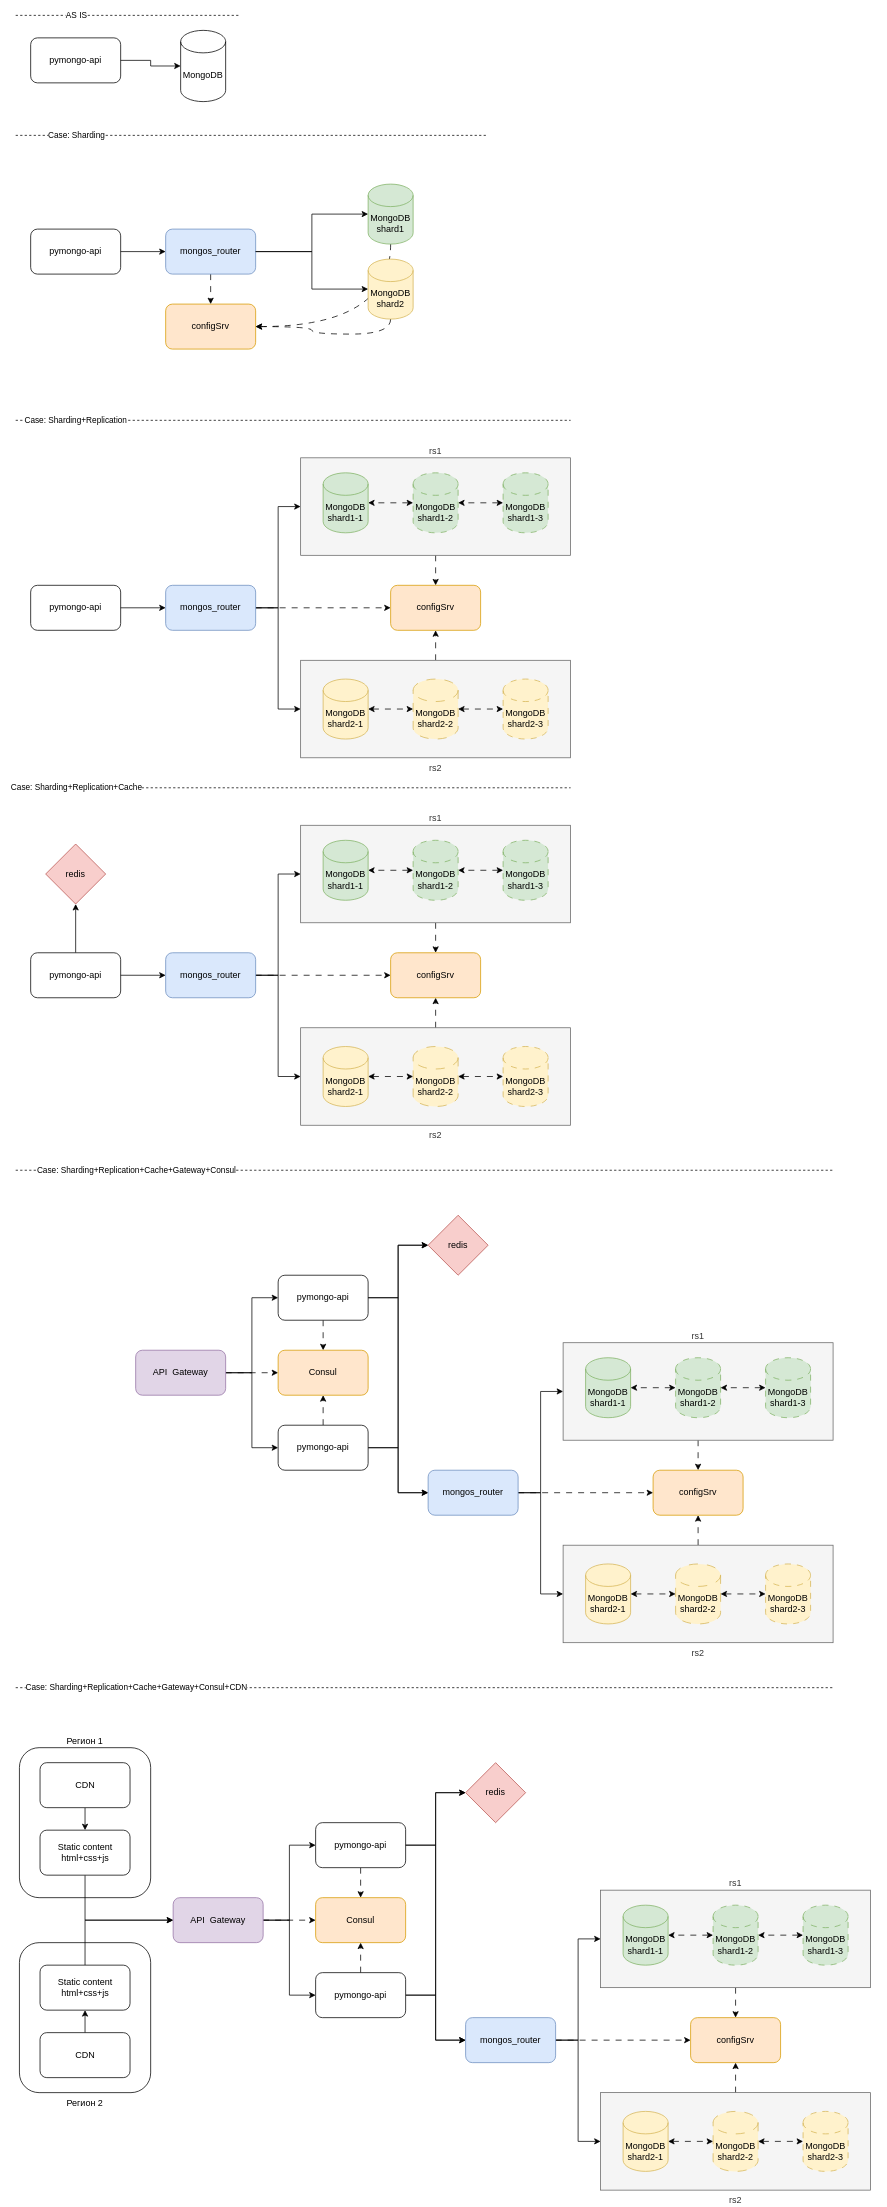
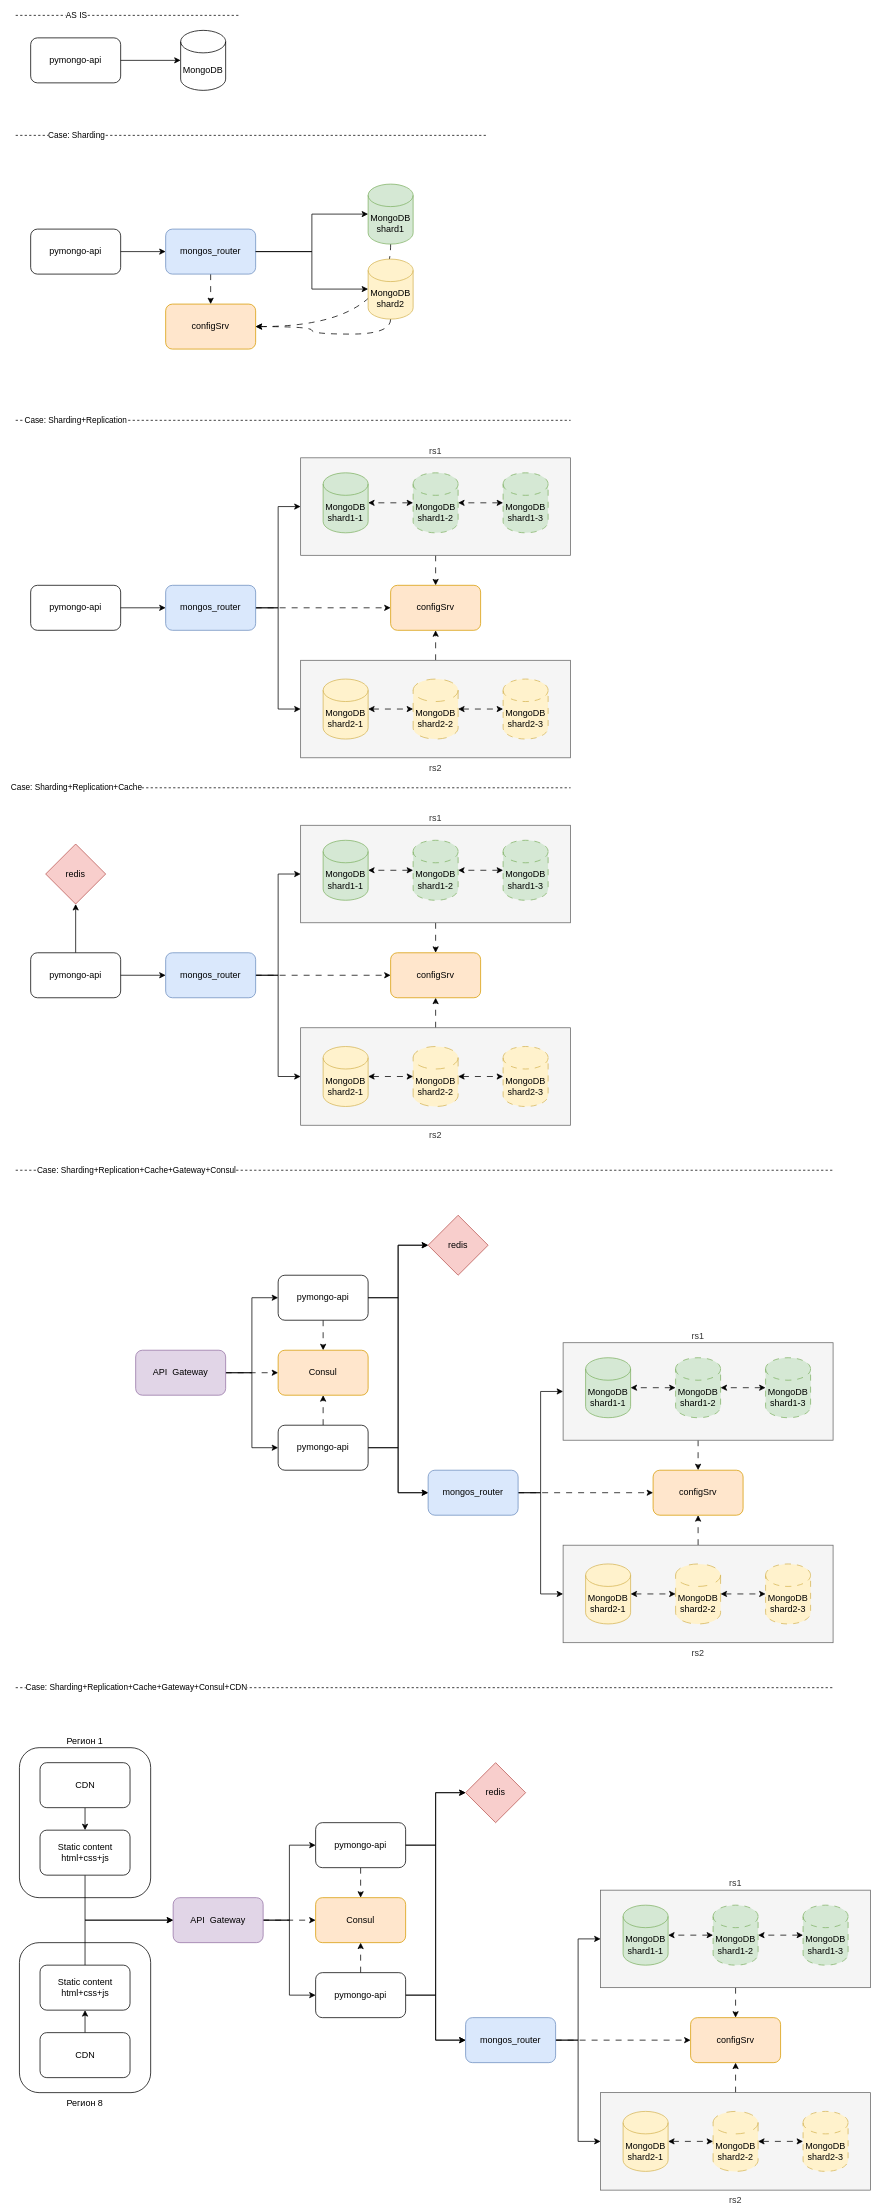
(203, 66) -> (203, 60)
(85, 2104) -> (85, 2104)
